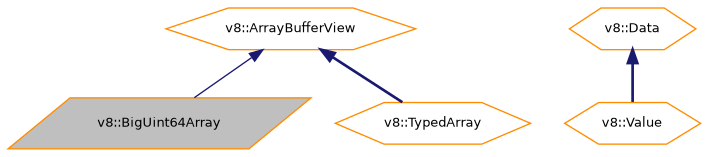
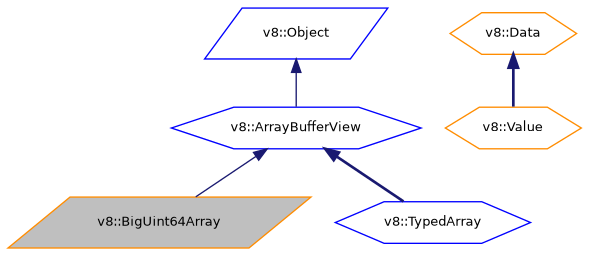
(291, 29) -> (296, 128)
none -> (296, 34)
(433, 123) -> (433, 223)
